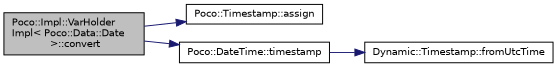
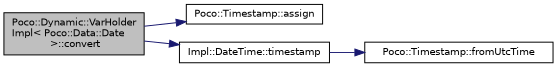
(74, 34) -> (74, 34)
(254, 52) -> (254, 52)
(459, 52) -> (459, 52)
